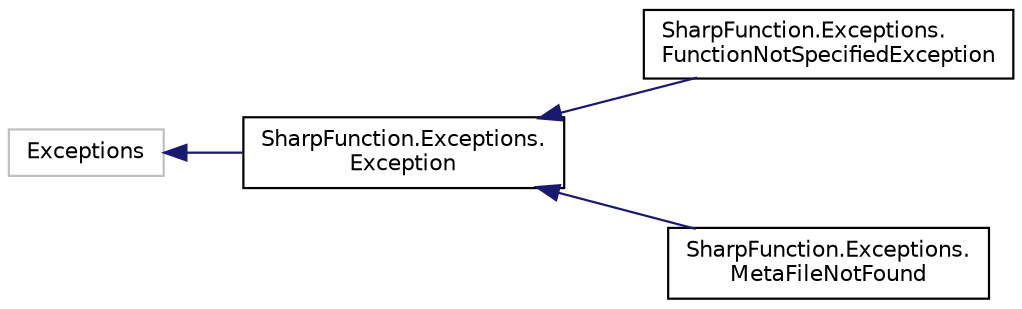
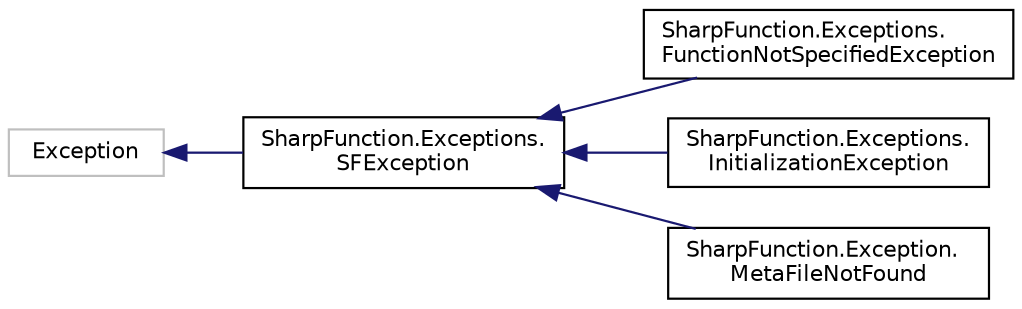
(86, 153) -> (86, 153)
(404, 153) -> (404, 153)
none -> (829, 153)
(829, 263) -> (829, 263)
